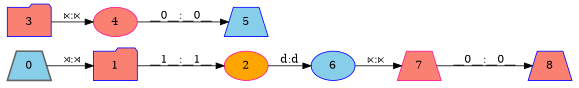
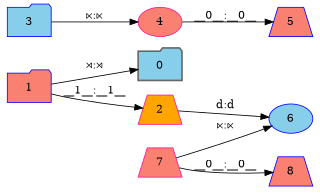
(29, 22) -> (29, 22)
(246, 22) -> (291, 22)
(29, 66) -> (160, 66)
(66, 66) -> (91, 77)
(246, 66) -> (160, 110)
(374, 66) -> (220, 144)
